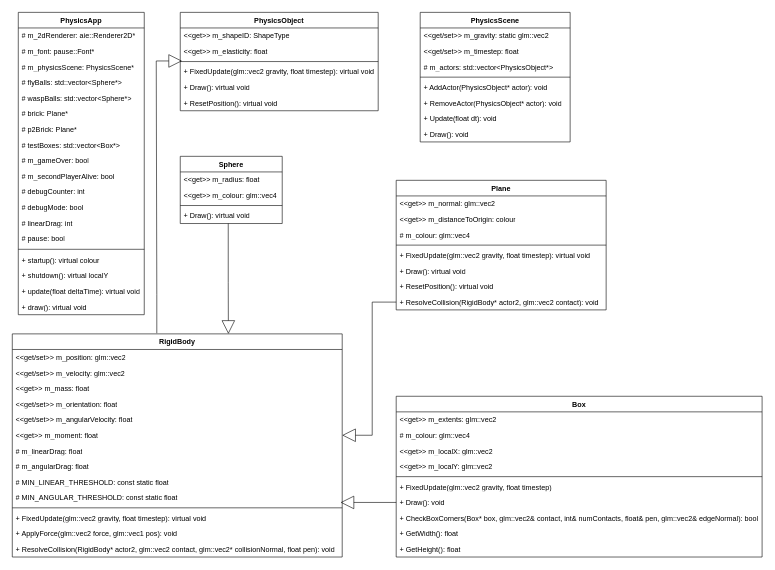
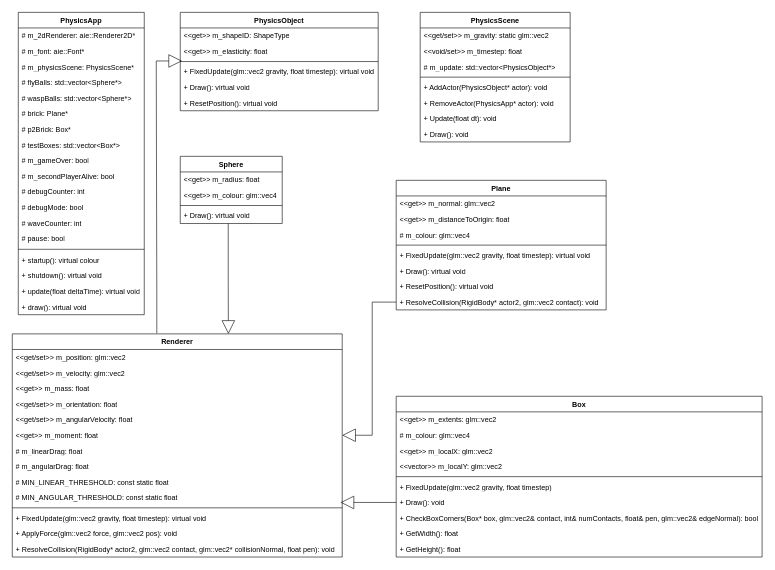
(62, 52) -> (57, 52)
(478, 52) -> (479, 52)
(496, 72) -> (496, 72)
(496, 108) -> (495, 104)
(51, 130) -> (48, 130)
(462, 220) -> (460, 220)
(51, 224) -> (54, 224)
(71, 276) -> (68, 276)
(177, 342) -> (177, 342)
(448, 467) -> (454, 467)
(103, 534) -> (103, 534)
